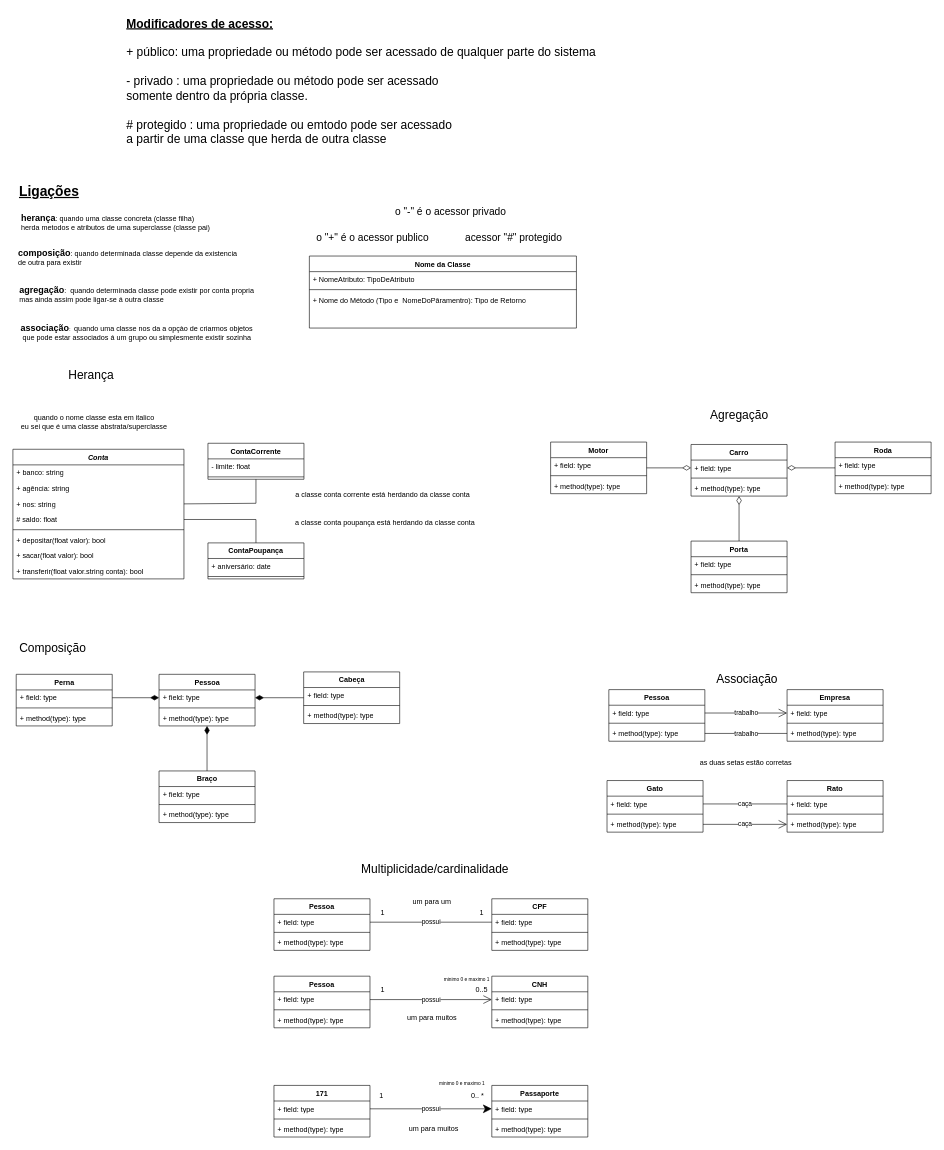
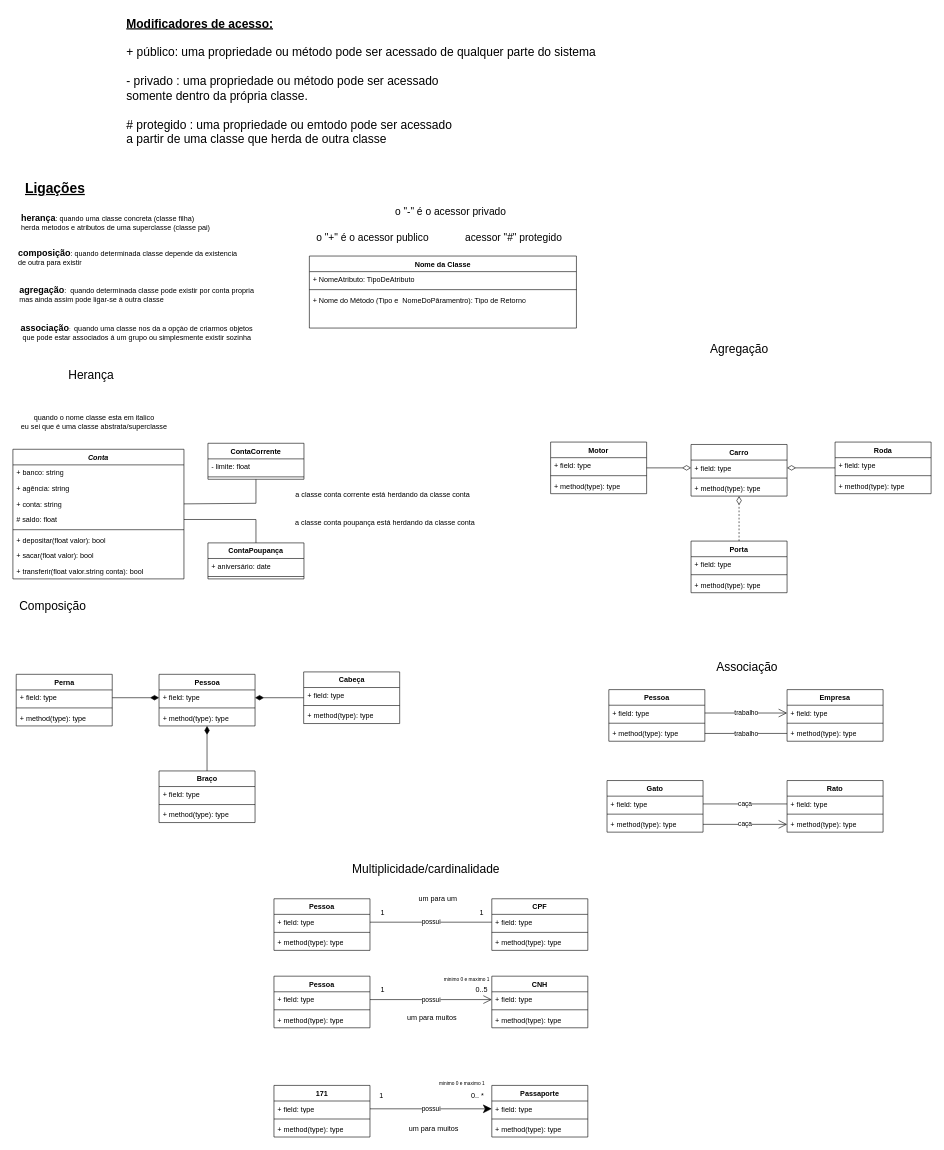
(49, 191) -> (55, 188)
(739, 414) -> (739, 348)
(39, 504) -> (43, 504)
(739, 523) -> (739, 523)
(52, 648) -> (52, 606)
(747, 678) -> (747, 666)
(746, 763) -> none
(435, 869) -> (426, 869)
(431, 902) -> (437, 899)
